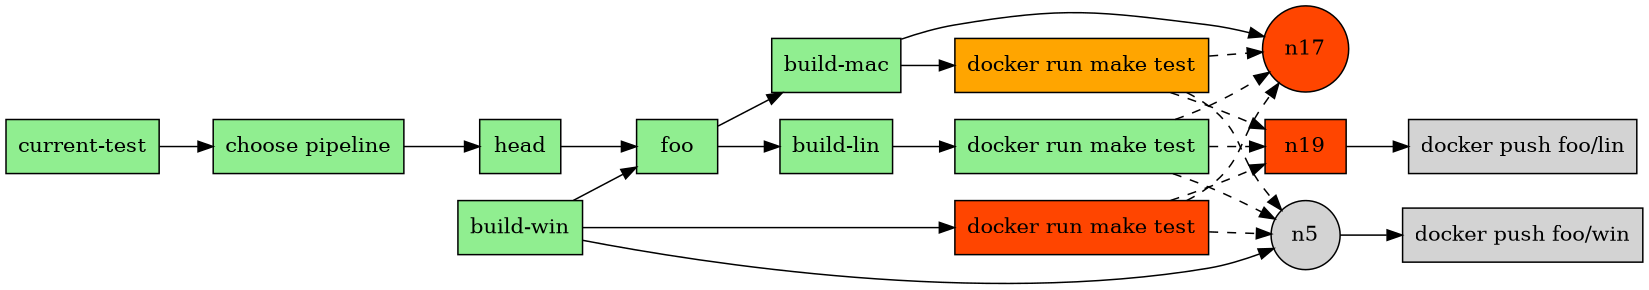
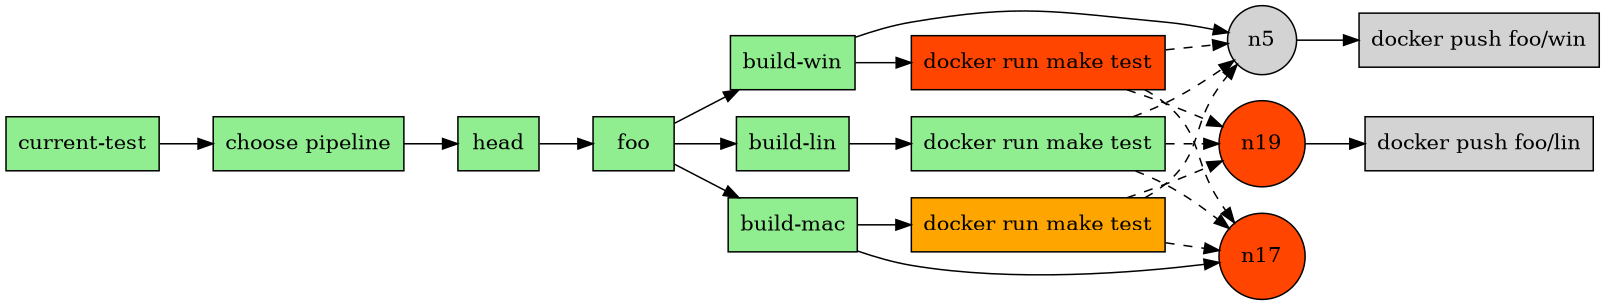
(1306, 147) -> (1262, 144)
(598, 187) -> (700, 110)
